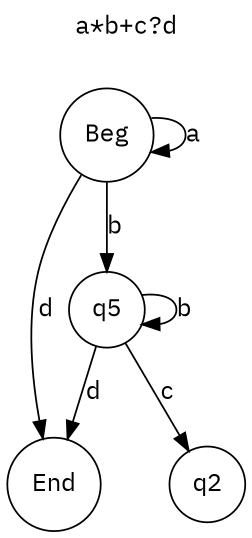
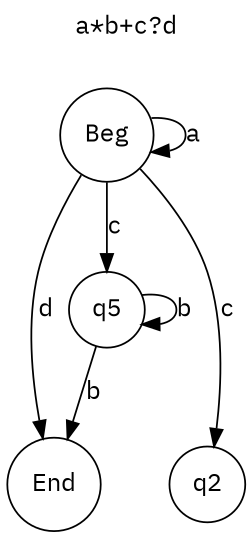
(115, 227) -> (115, 227)
(152, 389) -> (212, 288)
(94, 392) -> (94, 392)
